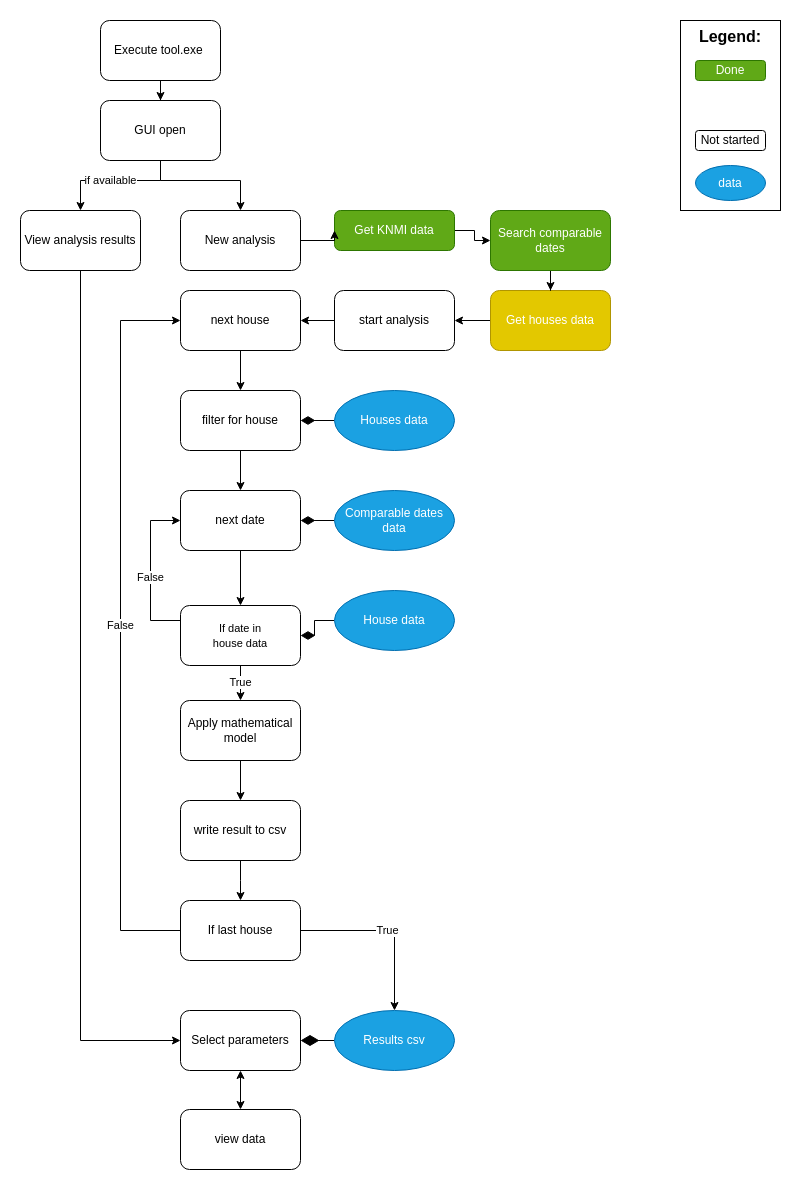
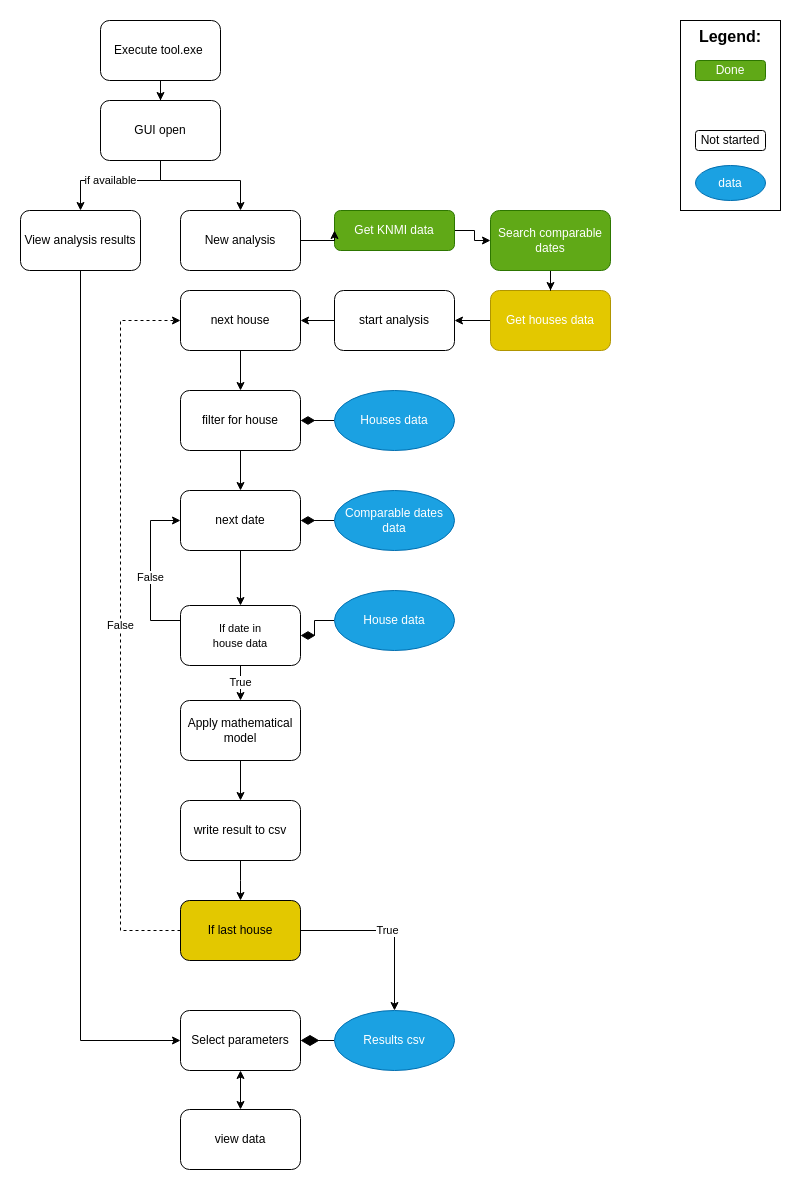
(121, 811) -> (121, 811)
(241, 931) -> (241, 931)
